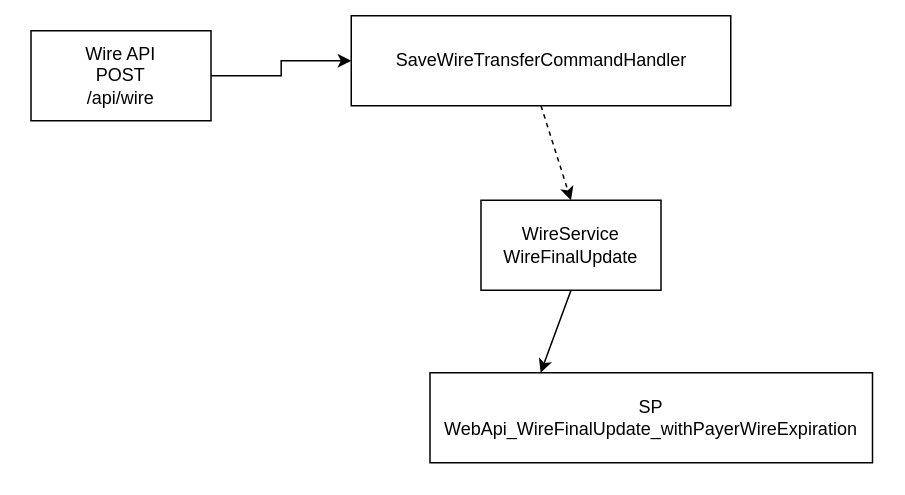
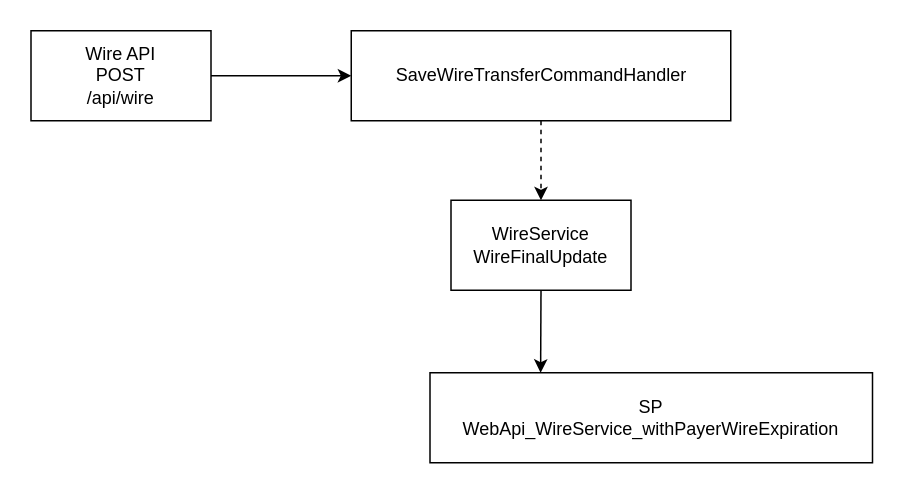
(541, 61) -> (541, 76)
(571, 245) -> (541, 245)
(651, 418) -> (651, 418)
